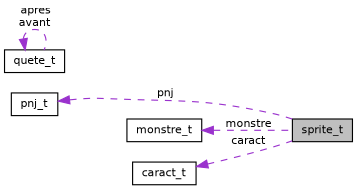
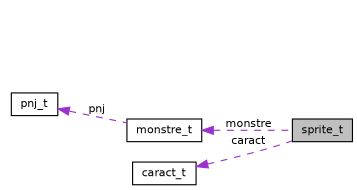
(35, 61) -> none
(182, 101) -> (98, 117)
